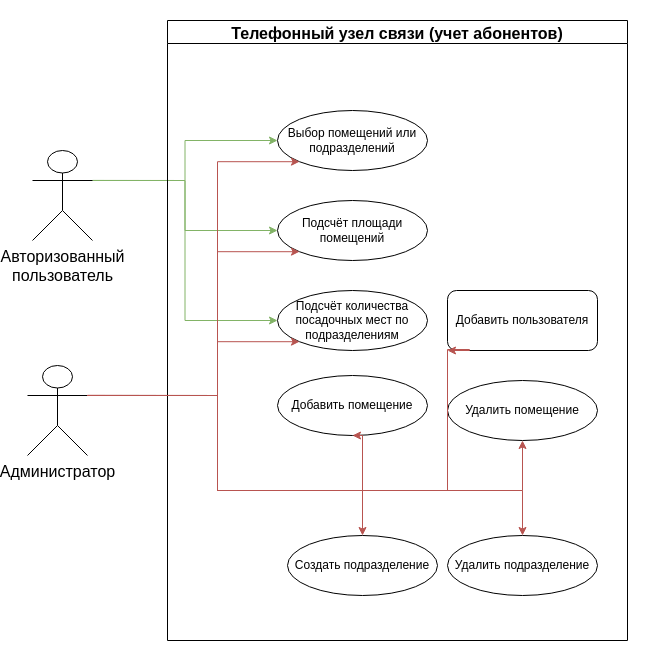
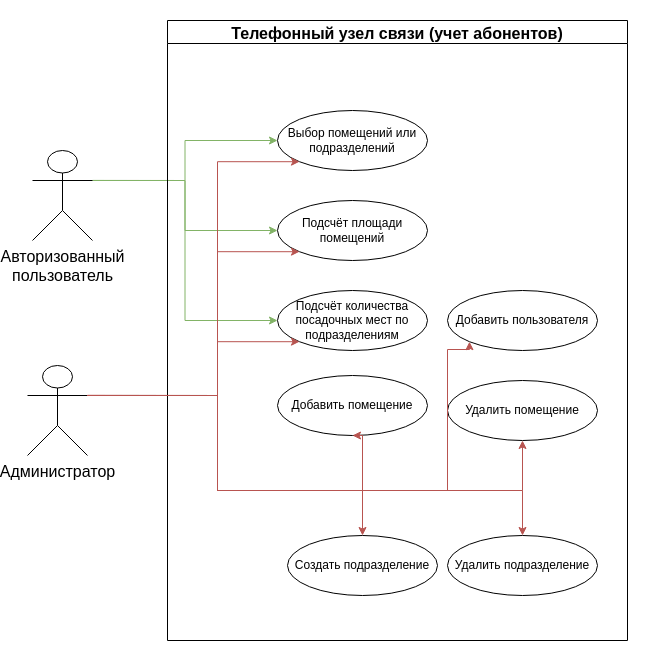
(523, 321) -> (523, 321)
